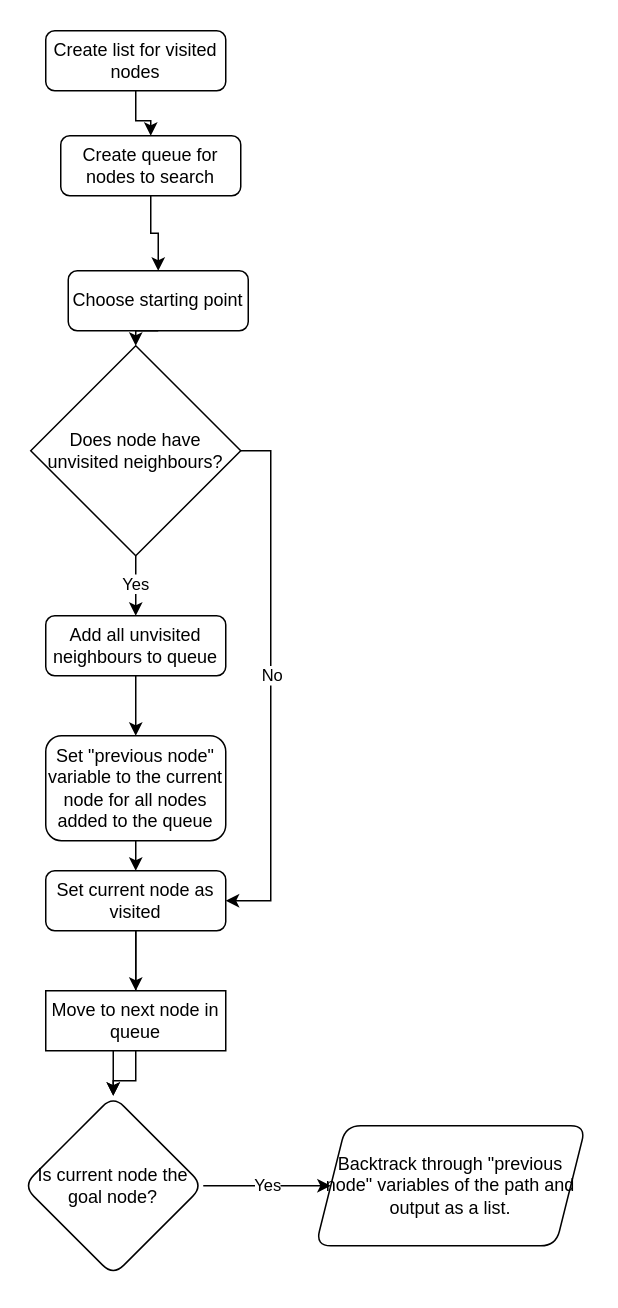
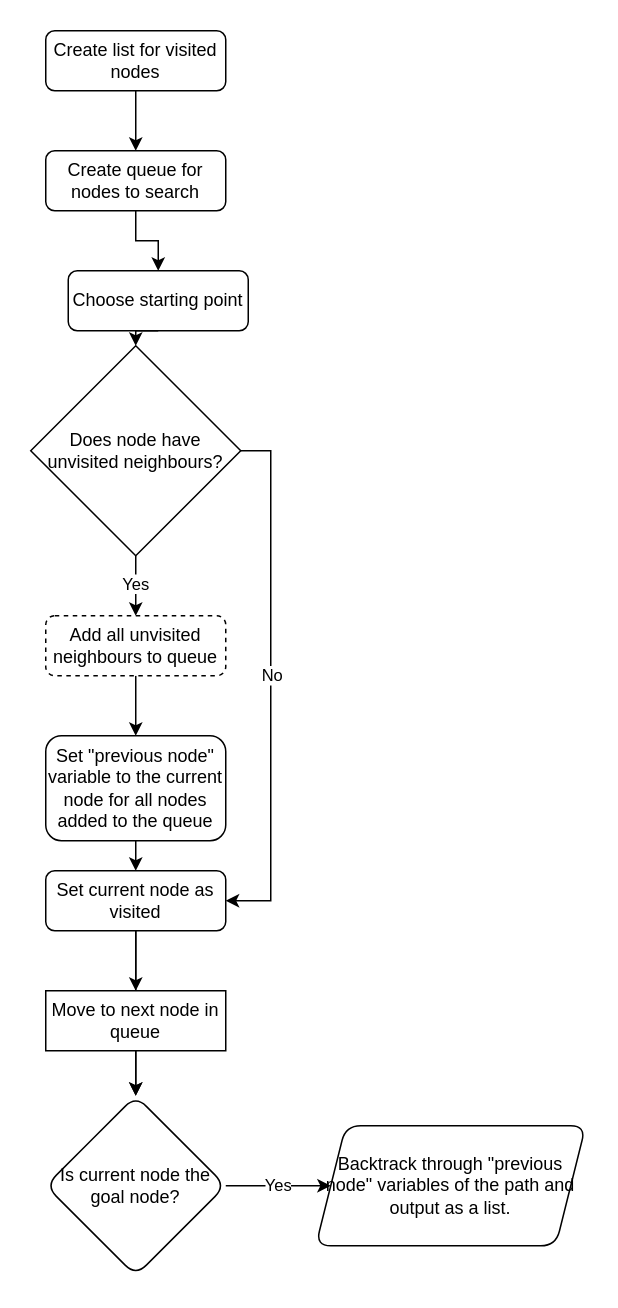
(151, 166) -> (136, 181)
(136, 646) -> (136, 646)
(113, 1186) -> (136, 1186)
